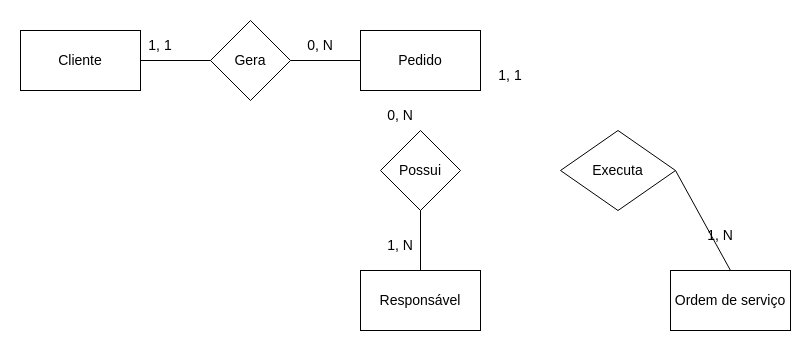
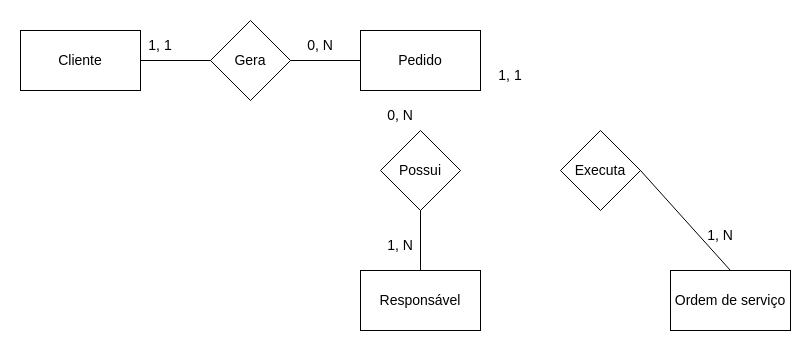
(618, 171) -> (601, 171)
